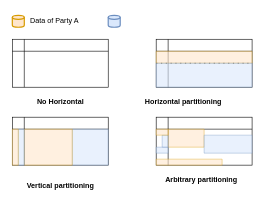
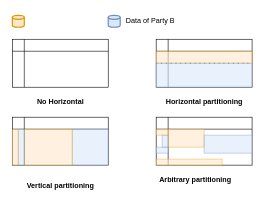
(54, 21) -> none
none -> (150, 21)
(183, 102) -> (204, 102)
(201, 180) -> (195, 180)
